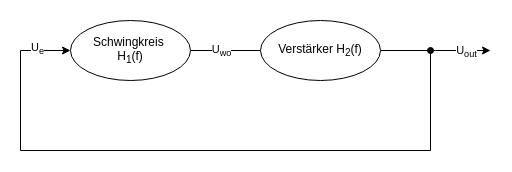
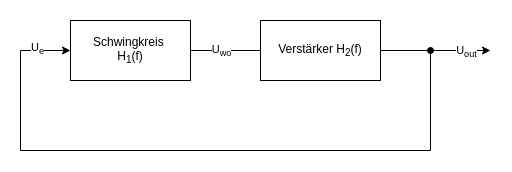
(131, 51) -> (131, 51)
(321, 51) -> (321, 51)
